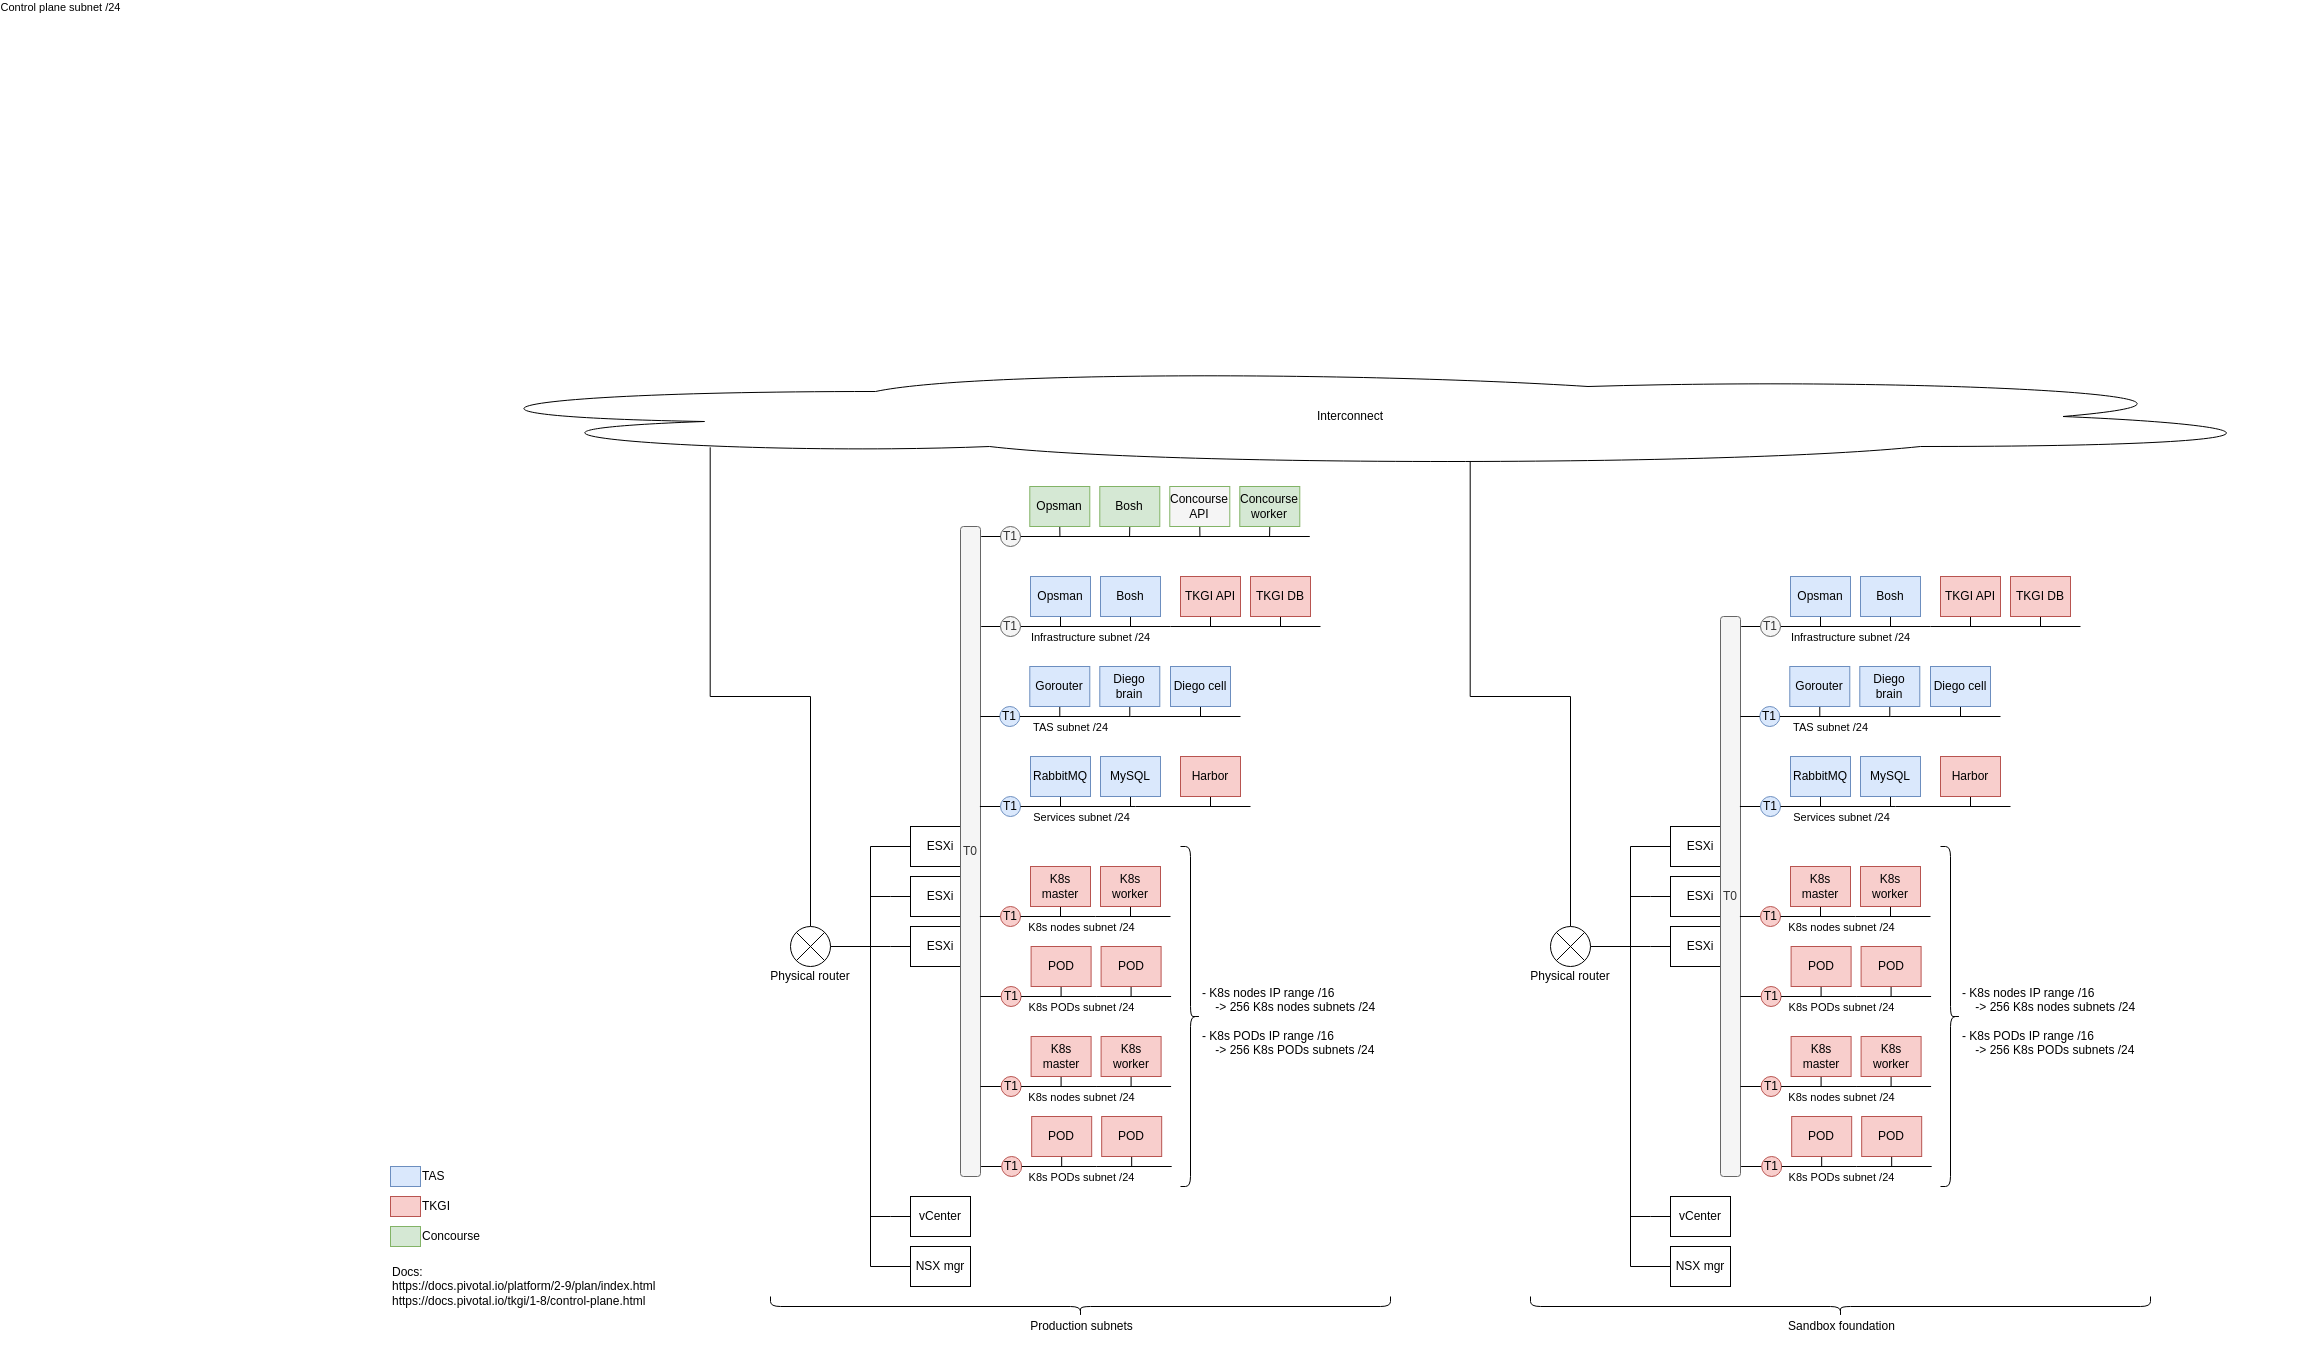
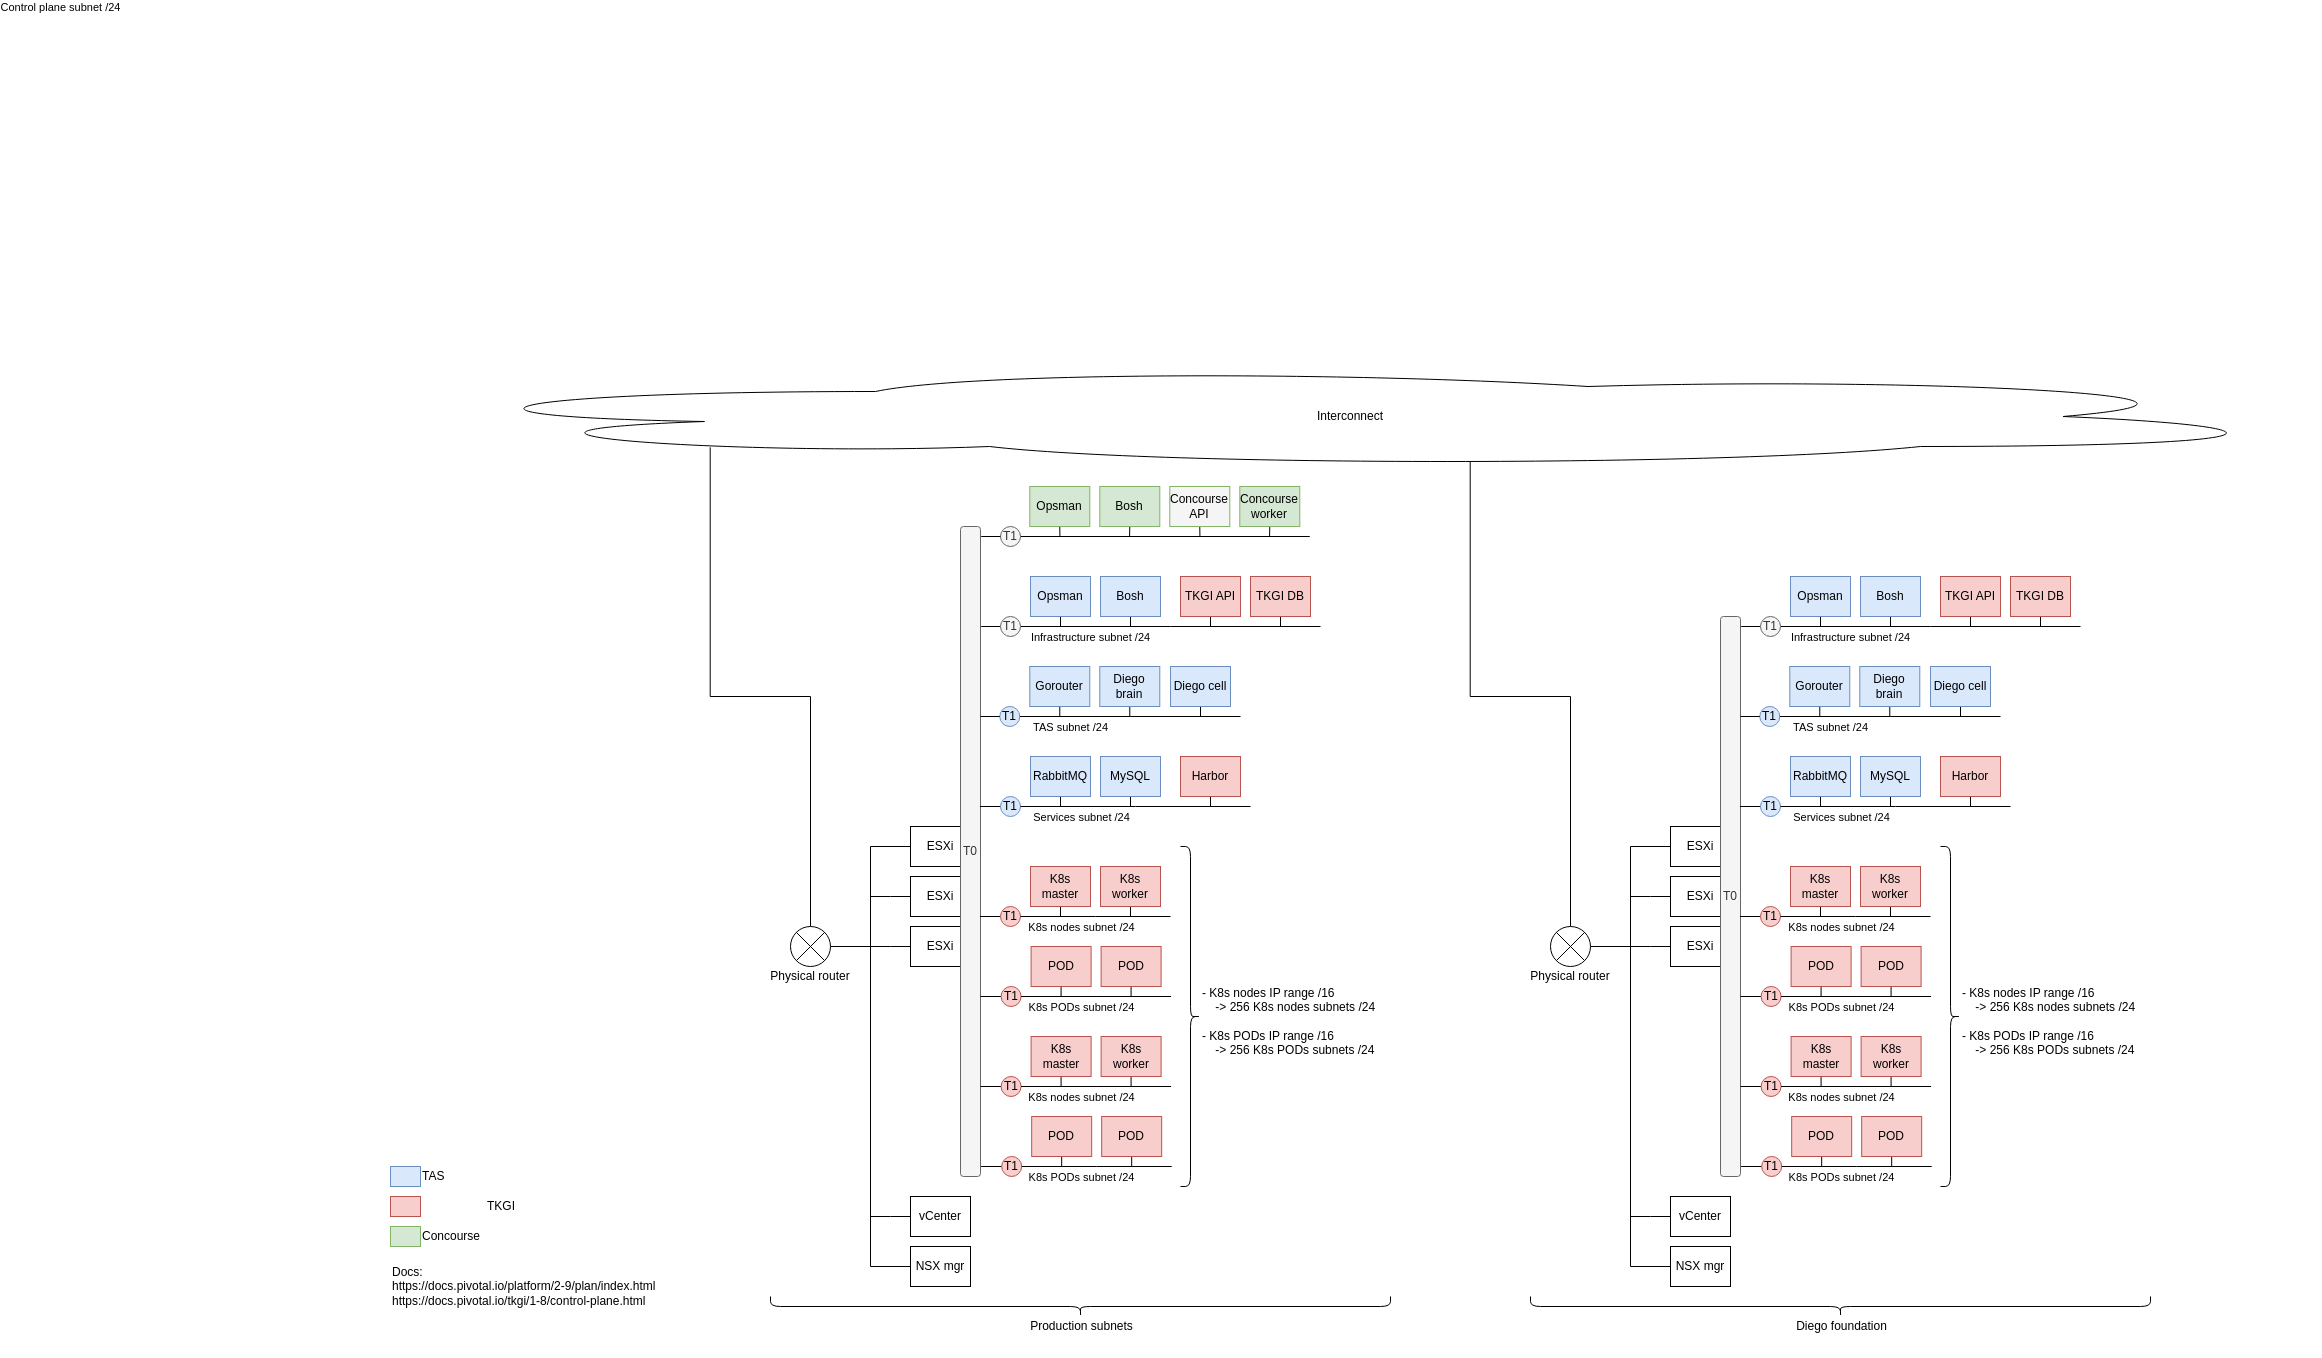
(441, 1207) -> (506, 1207)
(1842, 1327) -> (1842, 1327)
